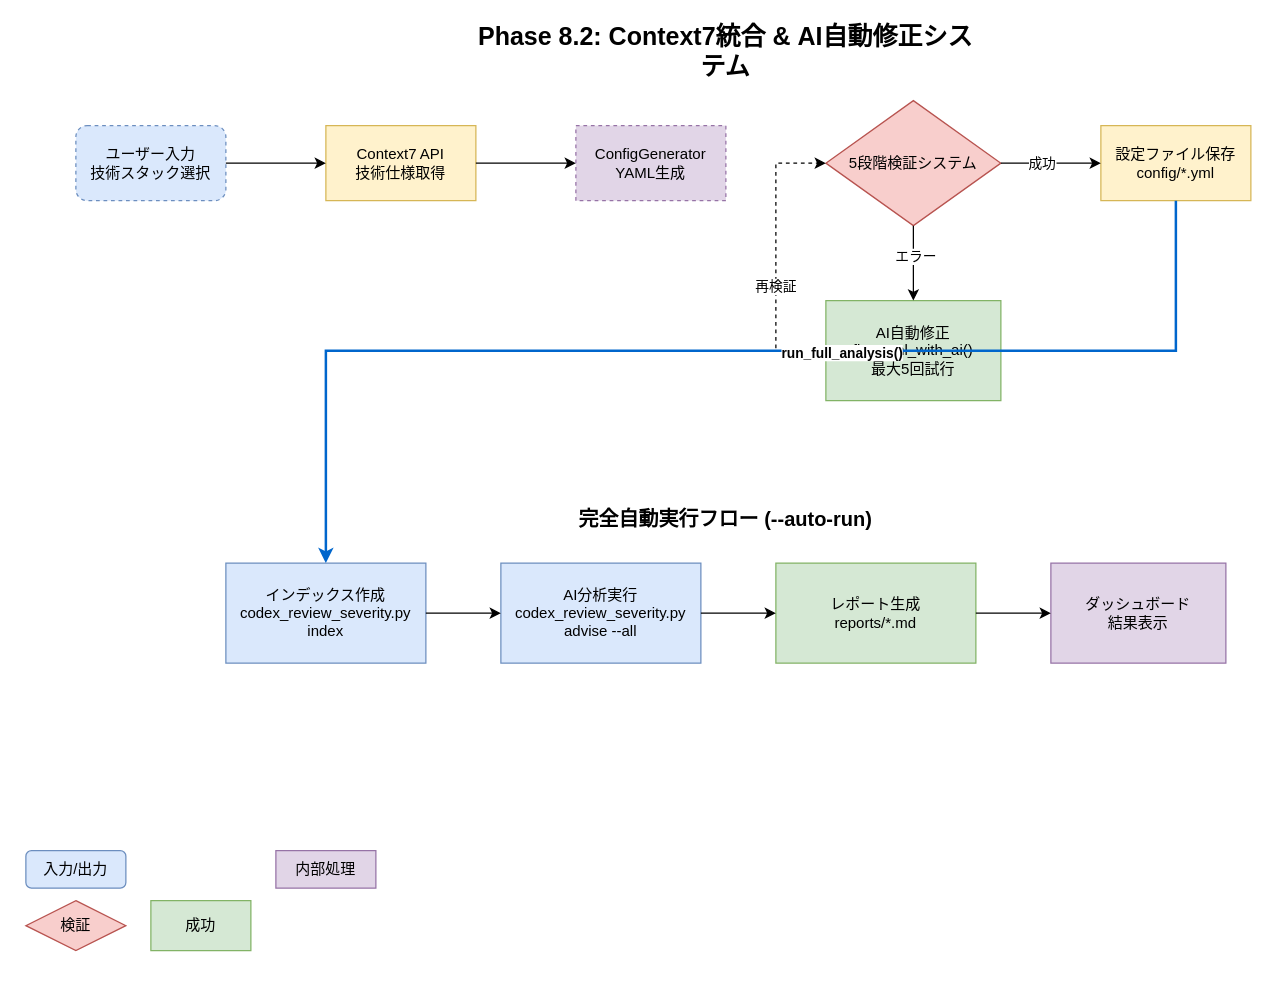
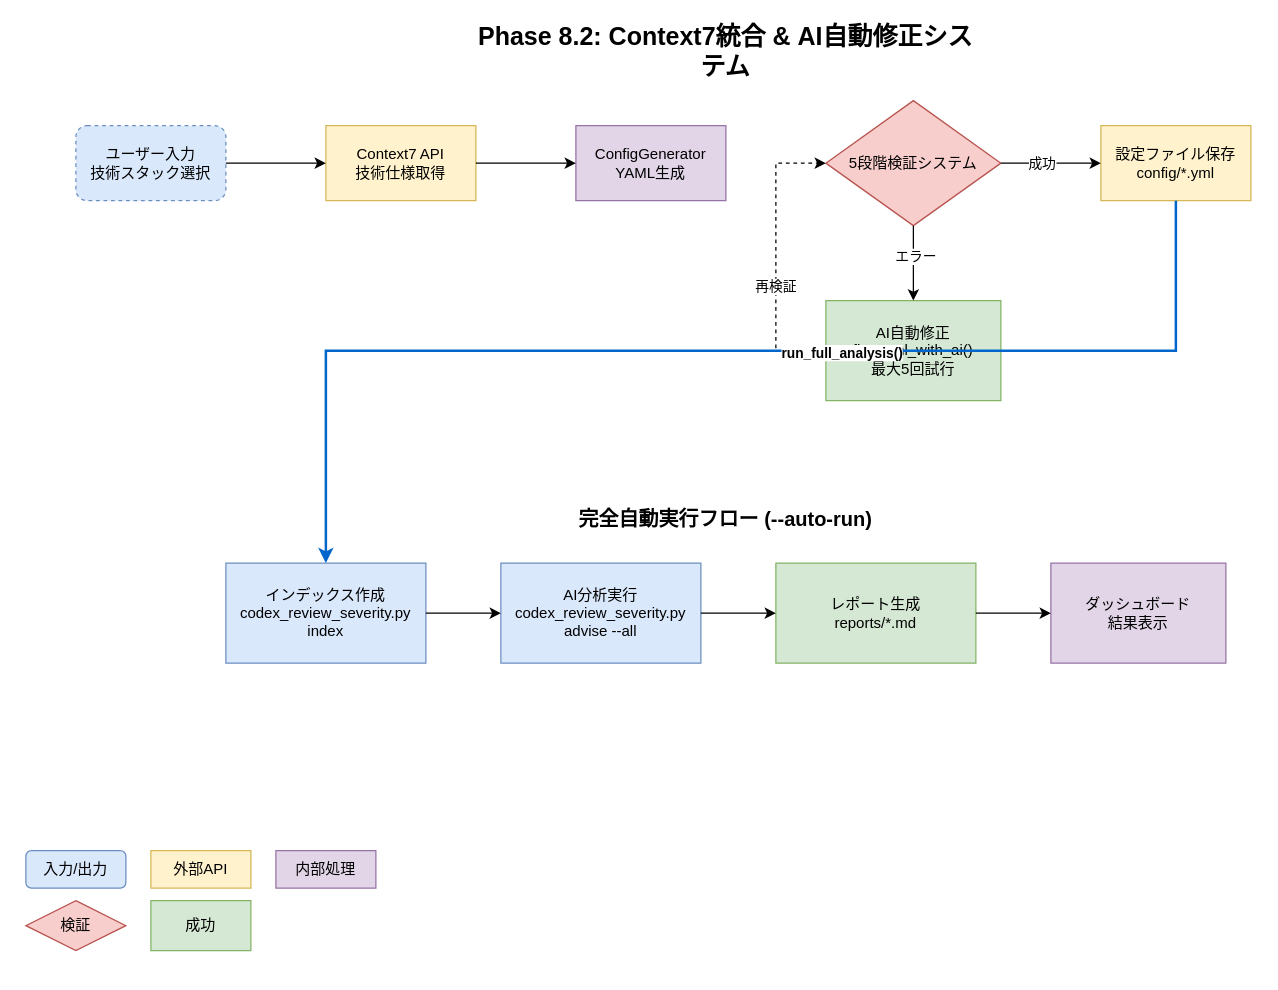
(651, 163) -> (651, 163)
none -> (201, 869)
